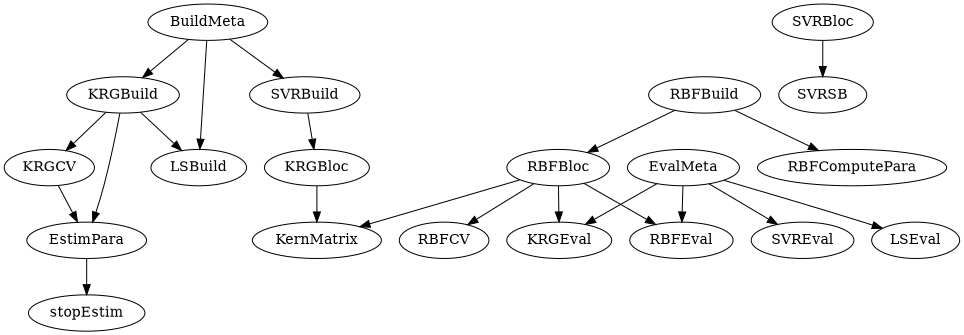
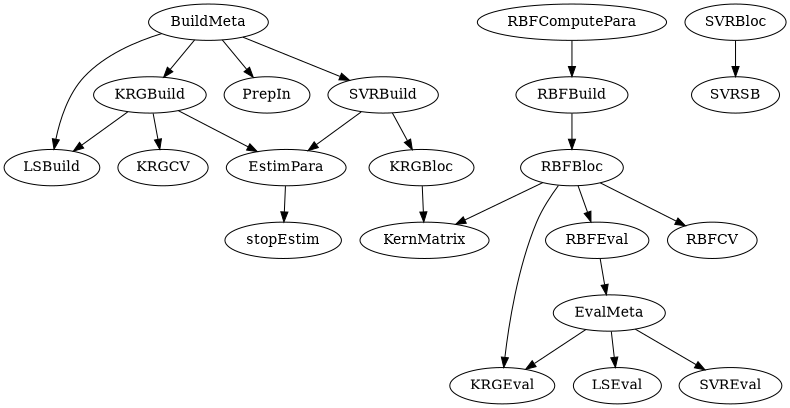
none -> (267, 95)
(772, 128) -> (572, 54)
(66, 199) -> (339, 128)
(683, 199) -> (602, 272)
